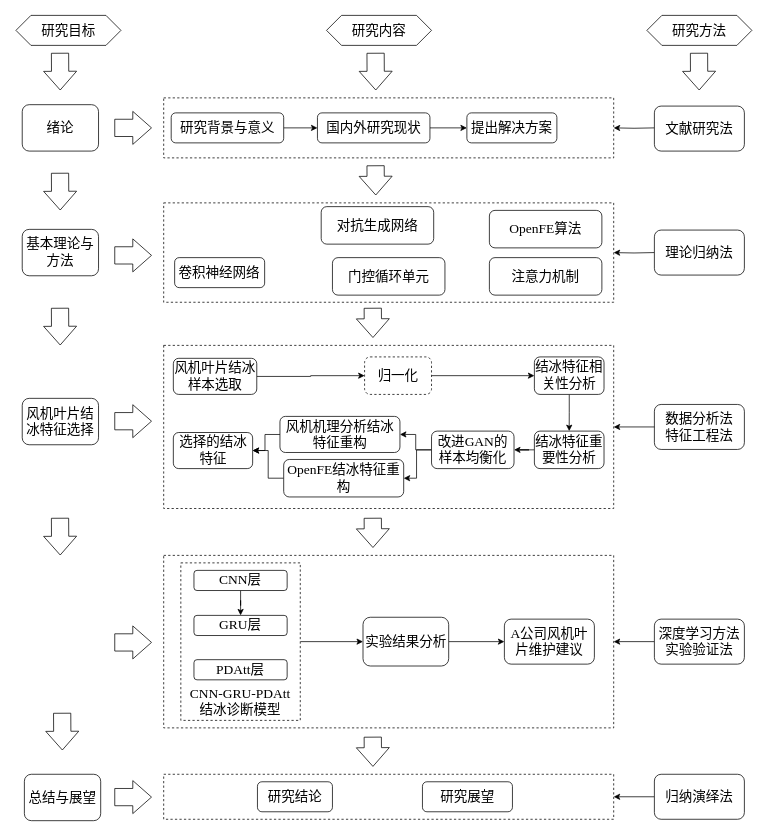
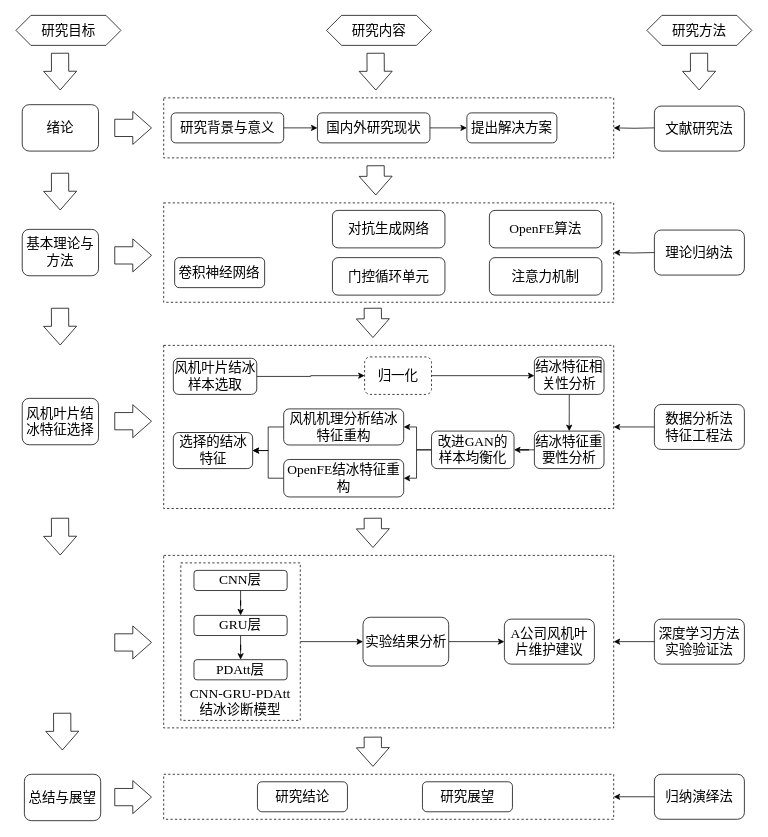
(377, 225) -> (389, 229)
(340, 434) -> (344, 427)
none -> (241, 651)
(295, 797) -> (302, 797)
